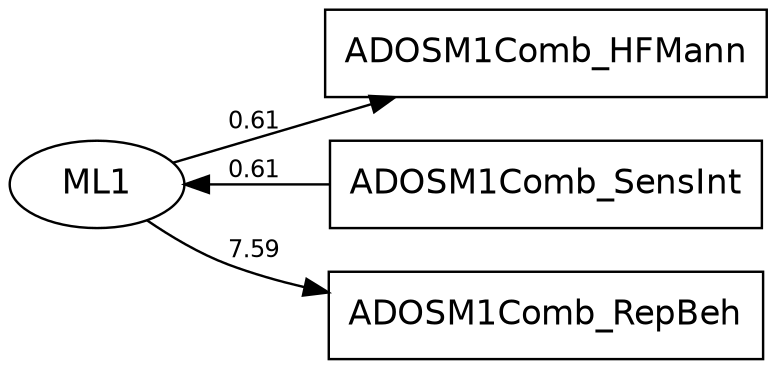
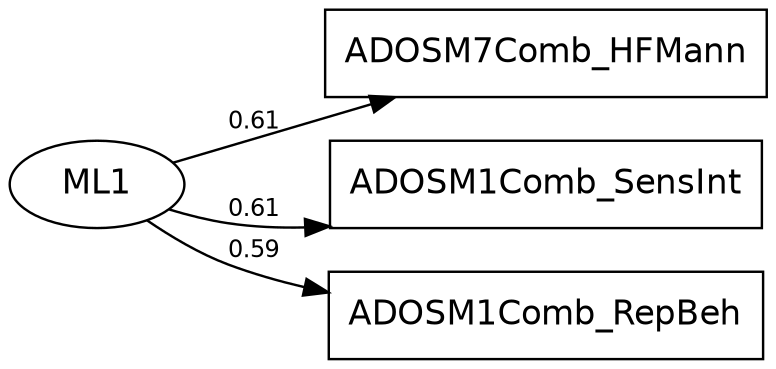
(546, 53) -> (546, 53)
(270, 184) -> (236, 224)
(255, 251) -> (255, 251)
